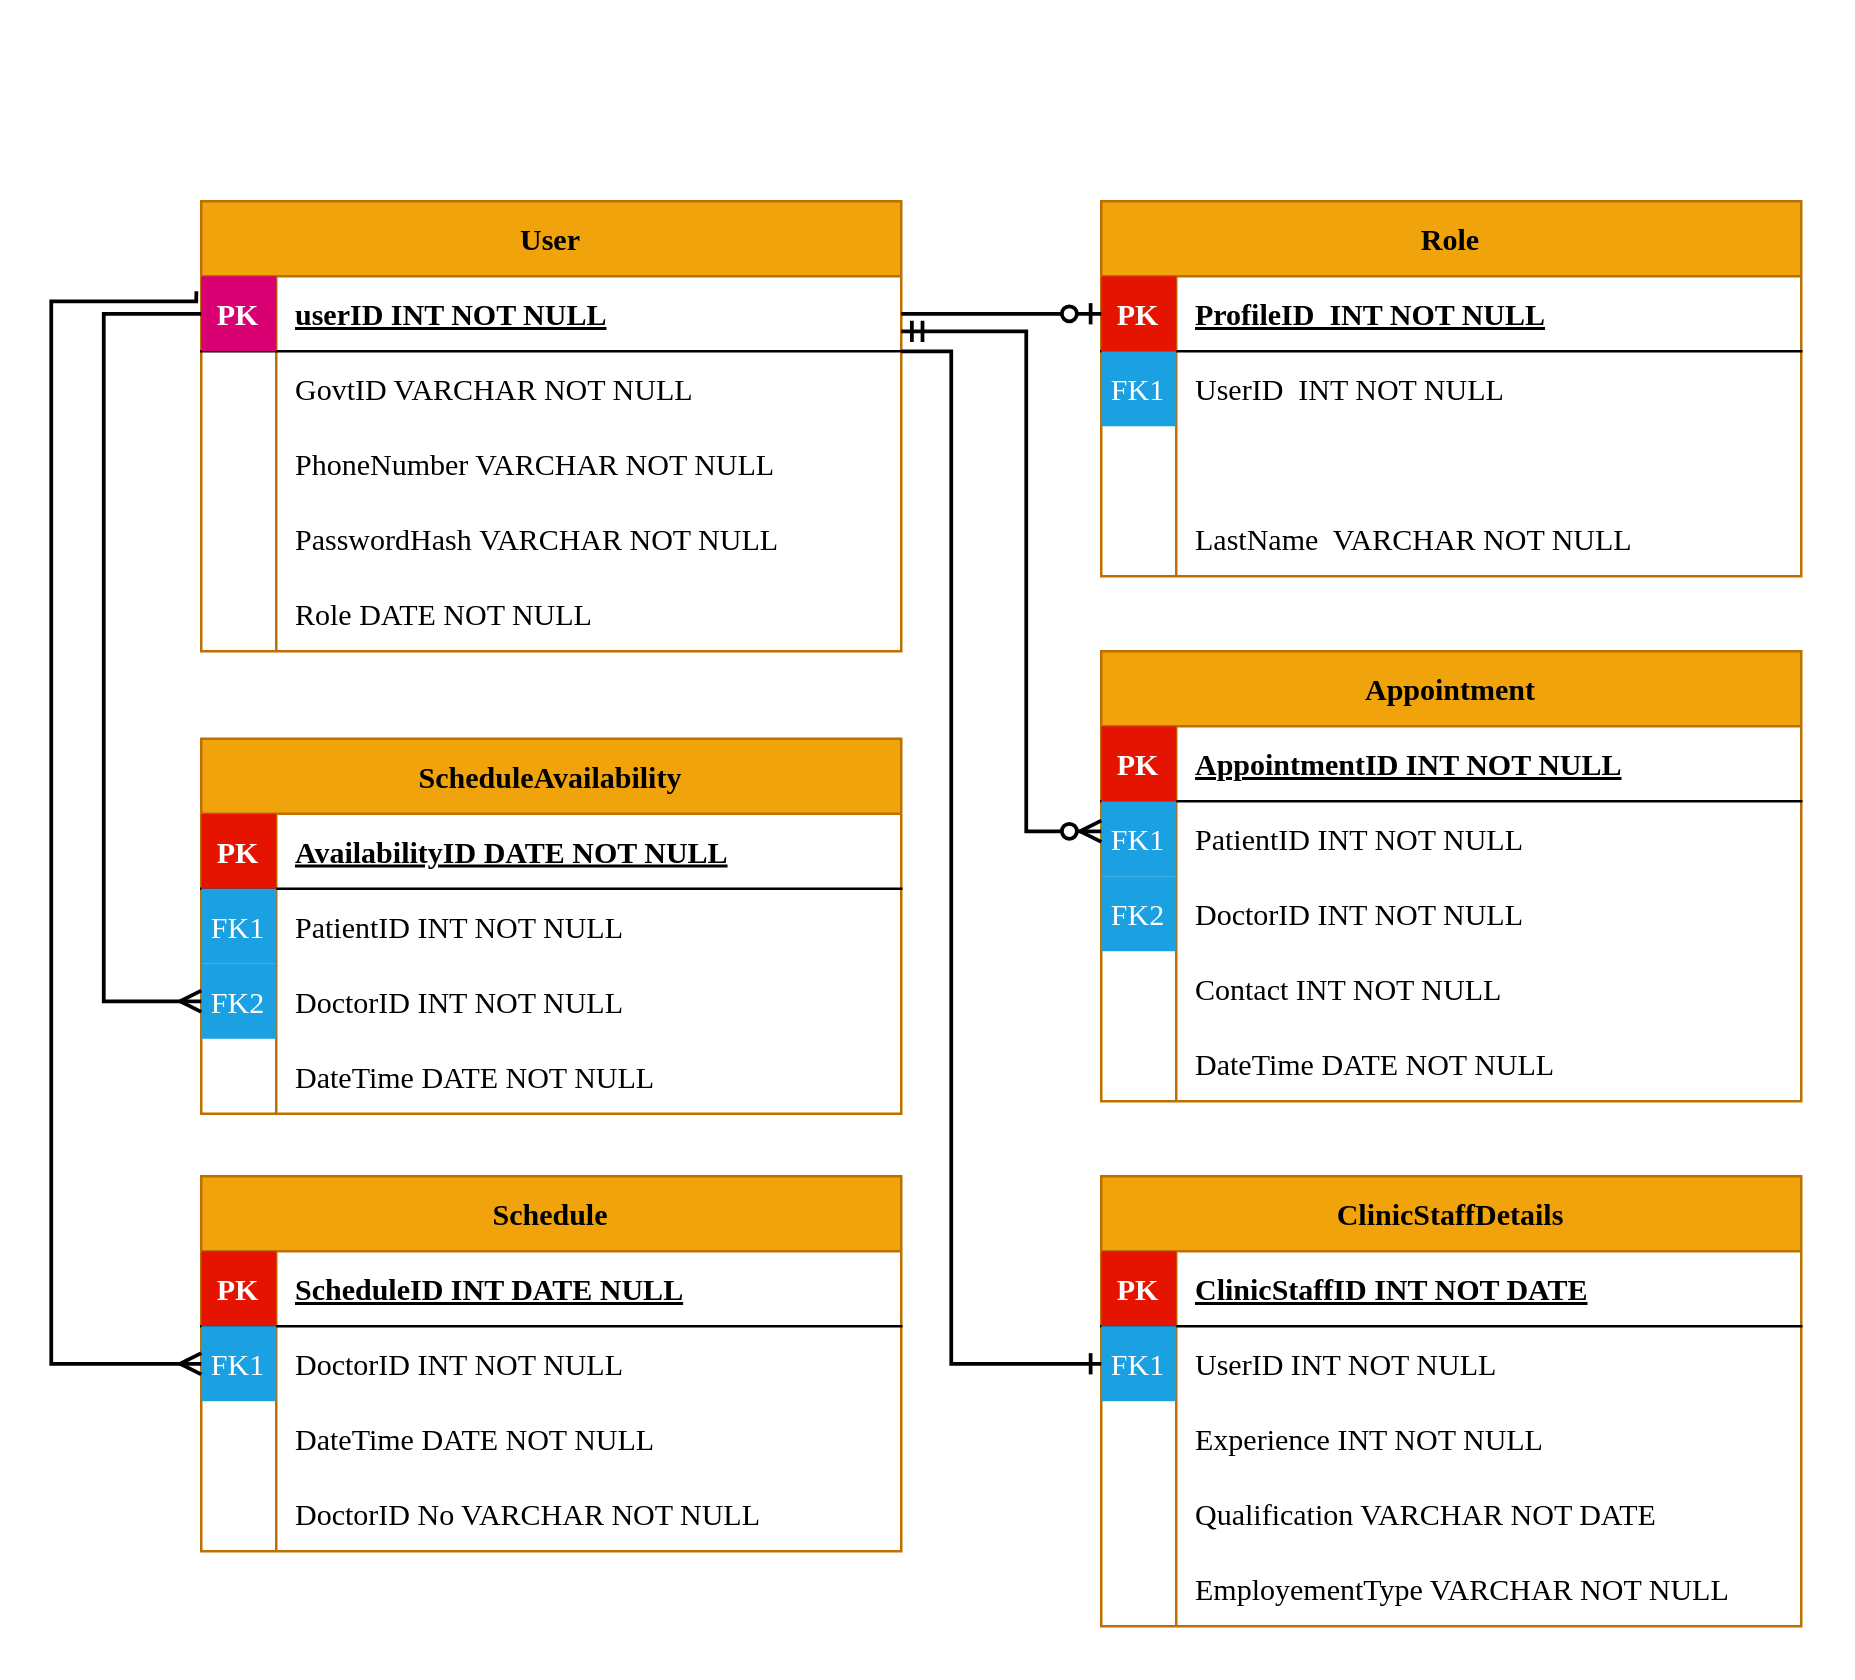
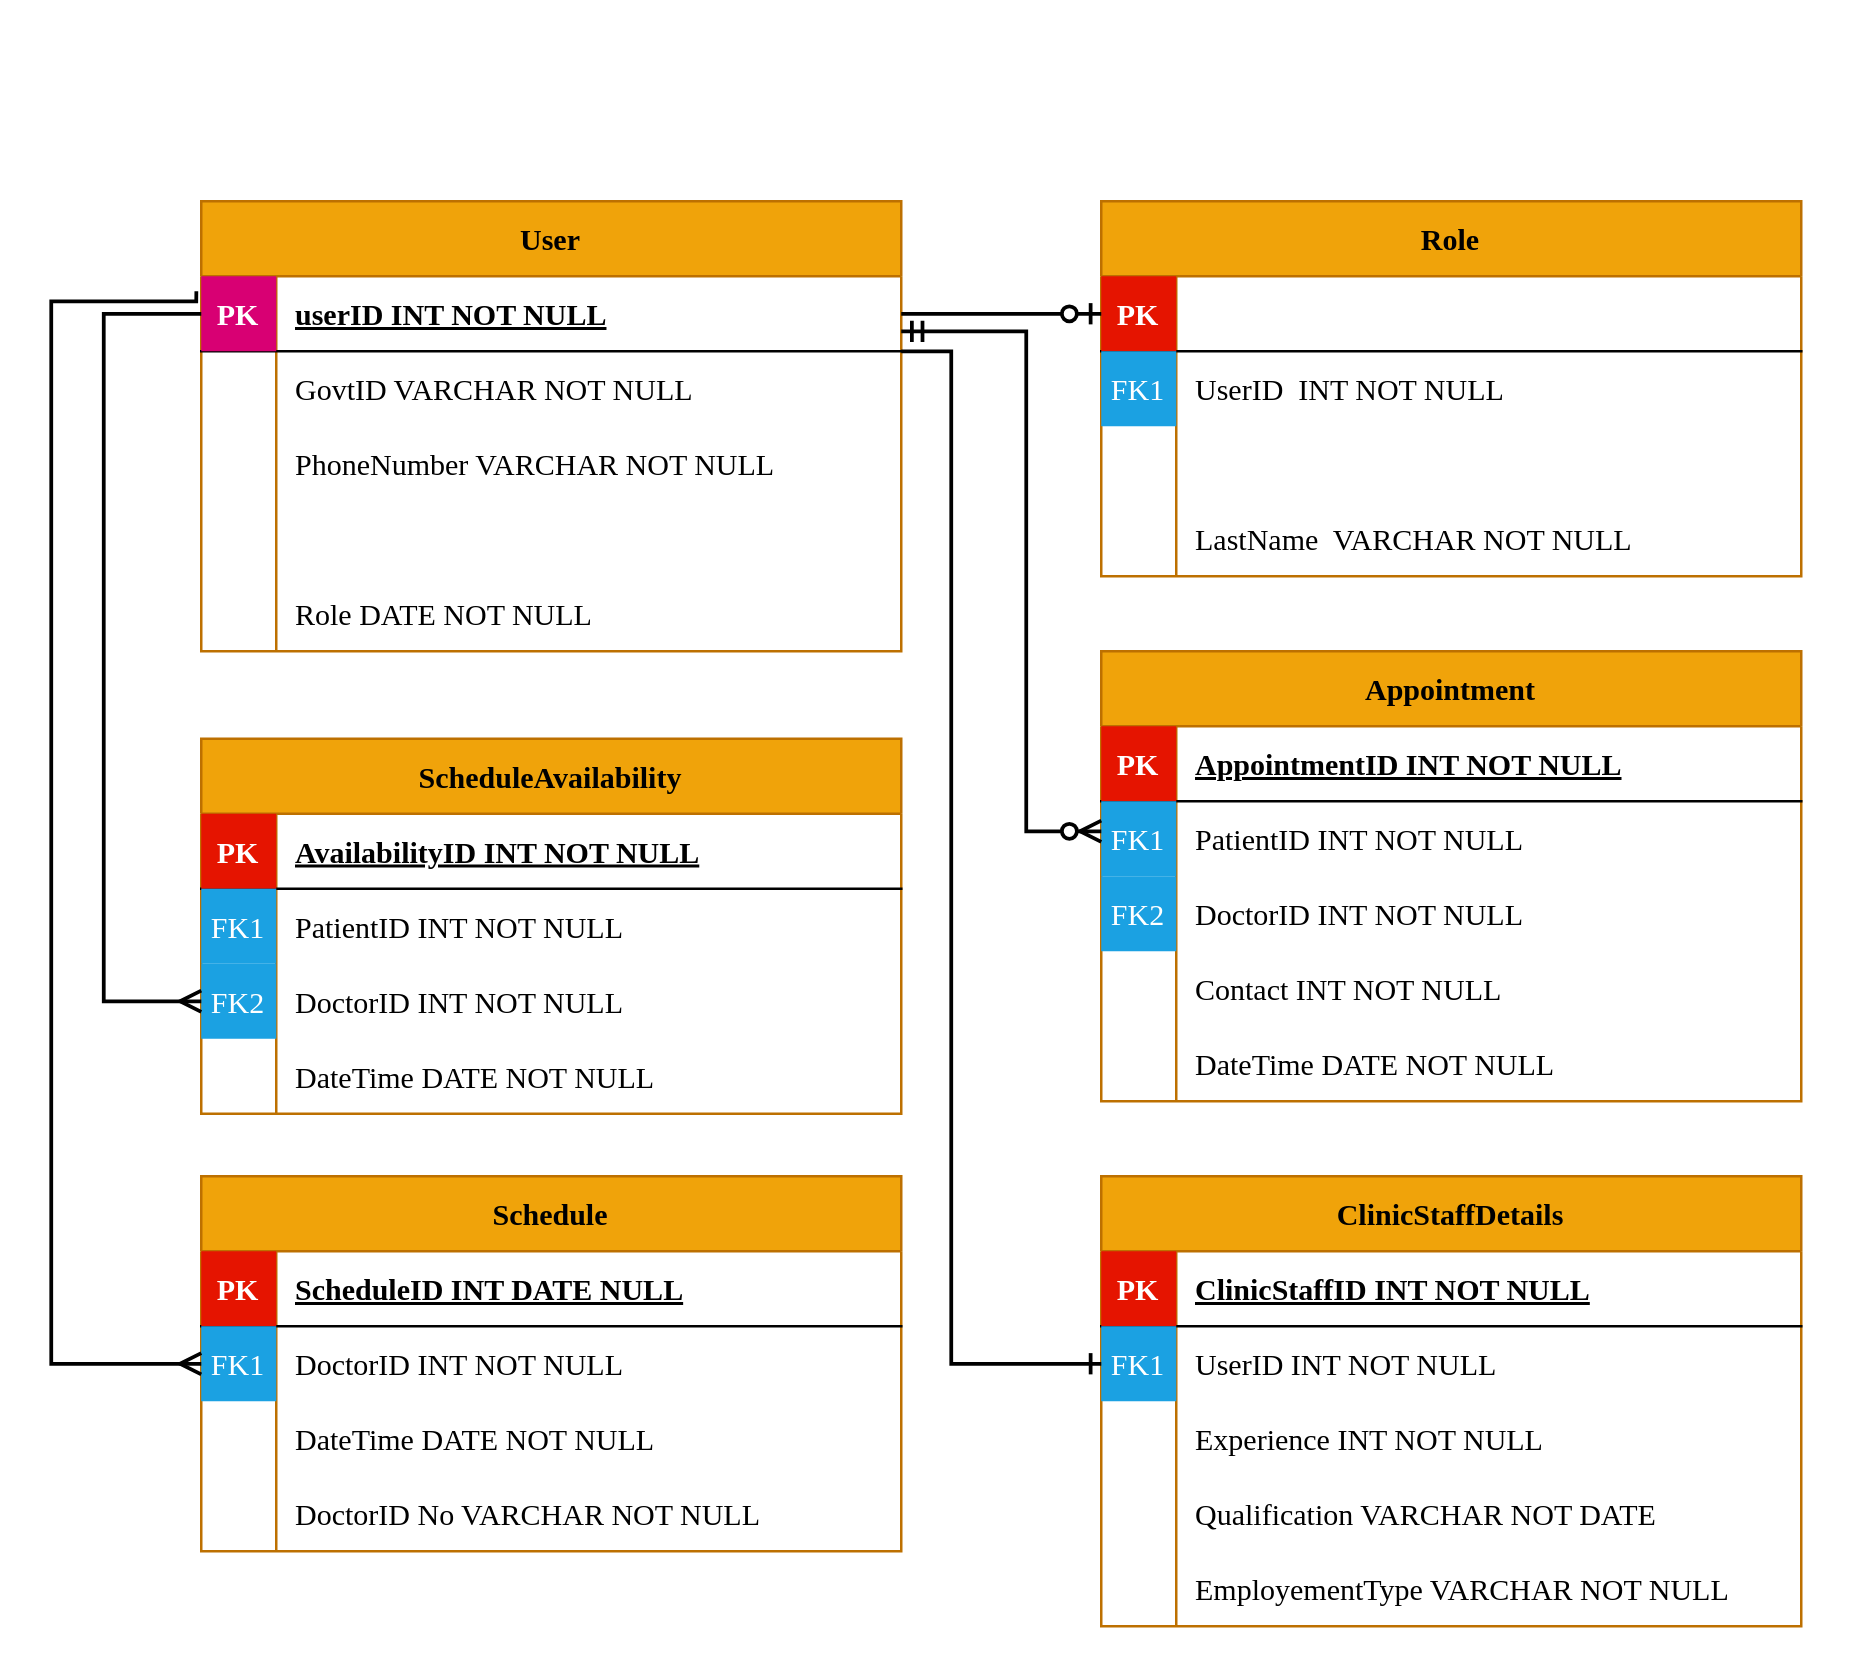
(1489, 314) -> none
(589, 539) -> none
(503, 853) -> (495, 853)
(1394, 1290) -> (1394, 1290)
